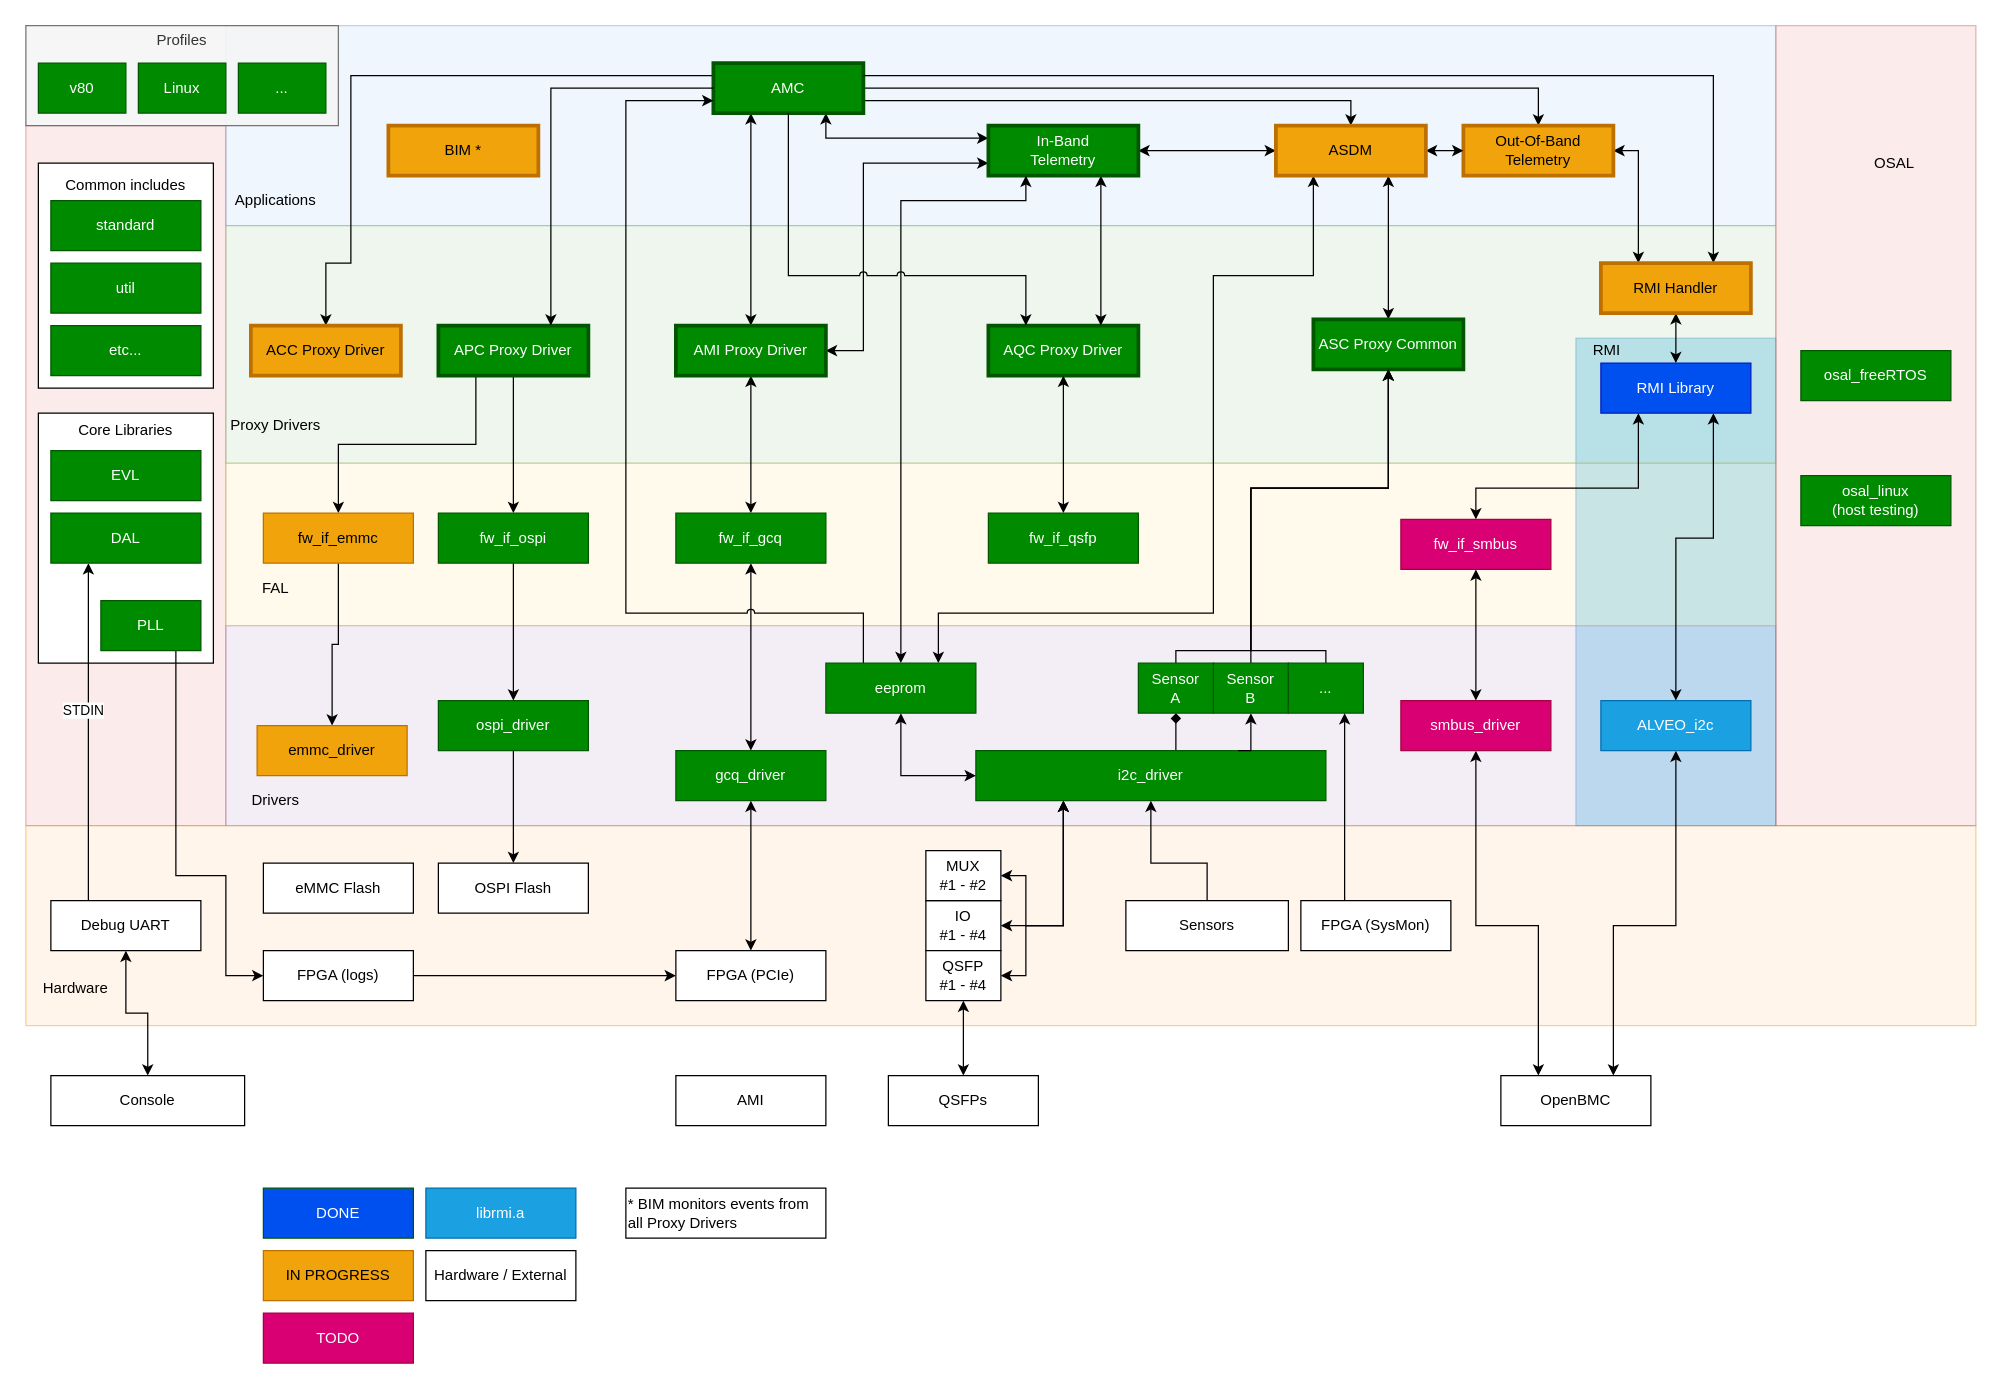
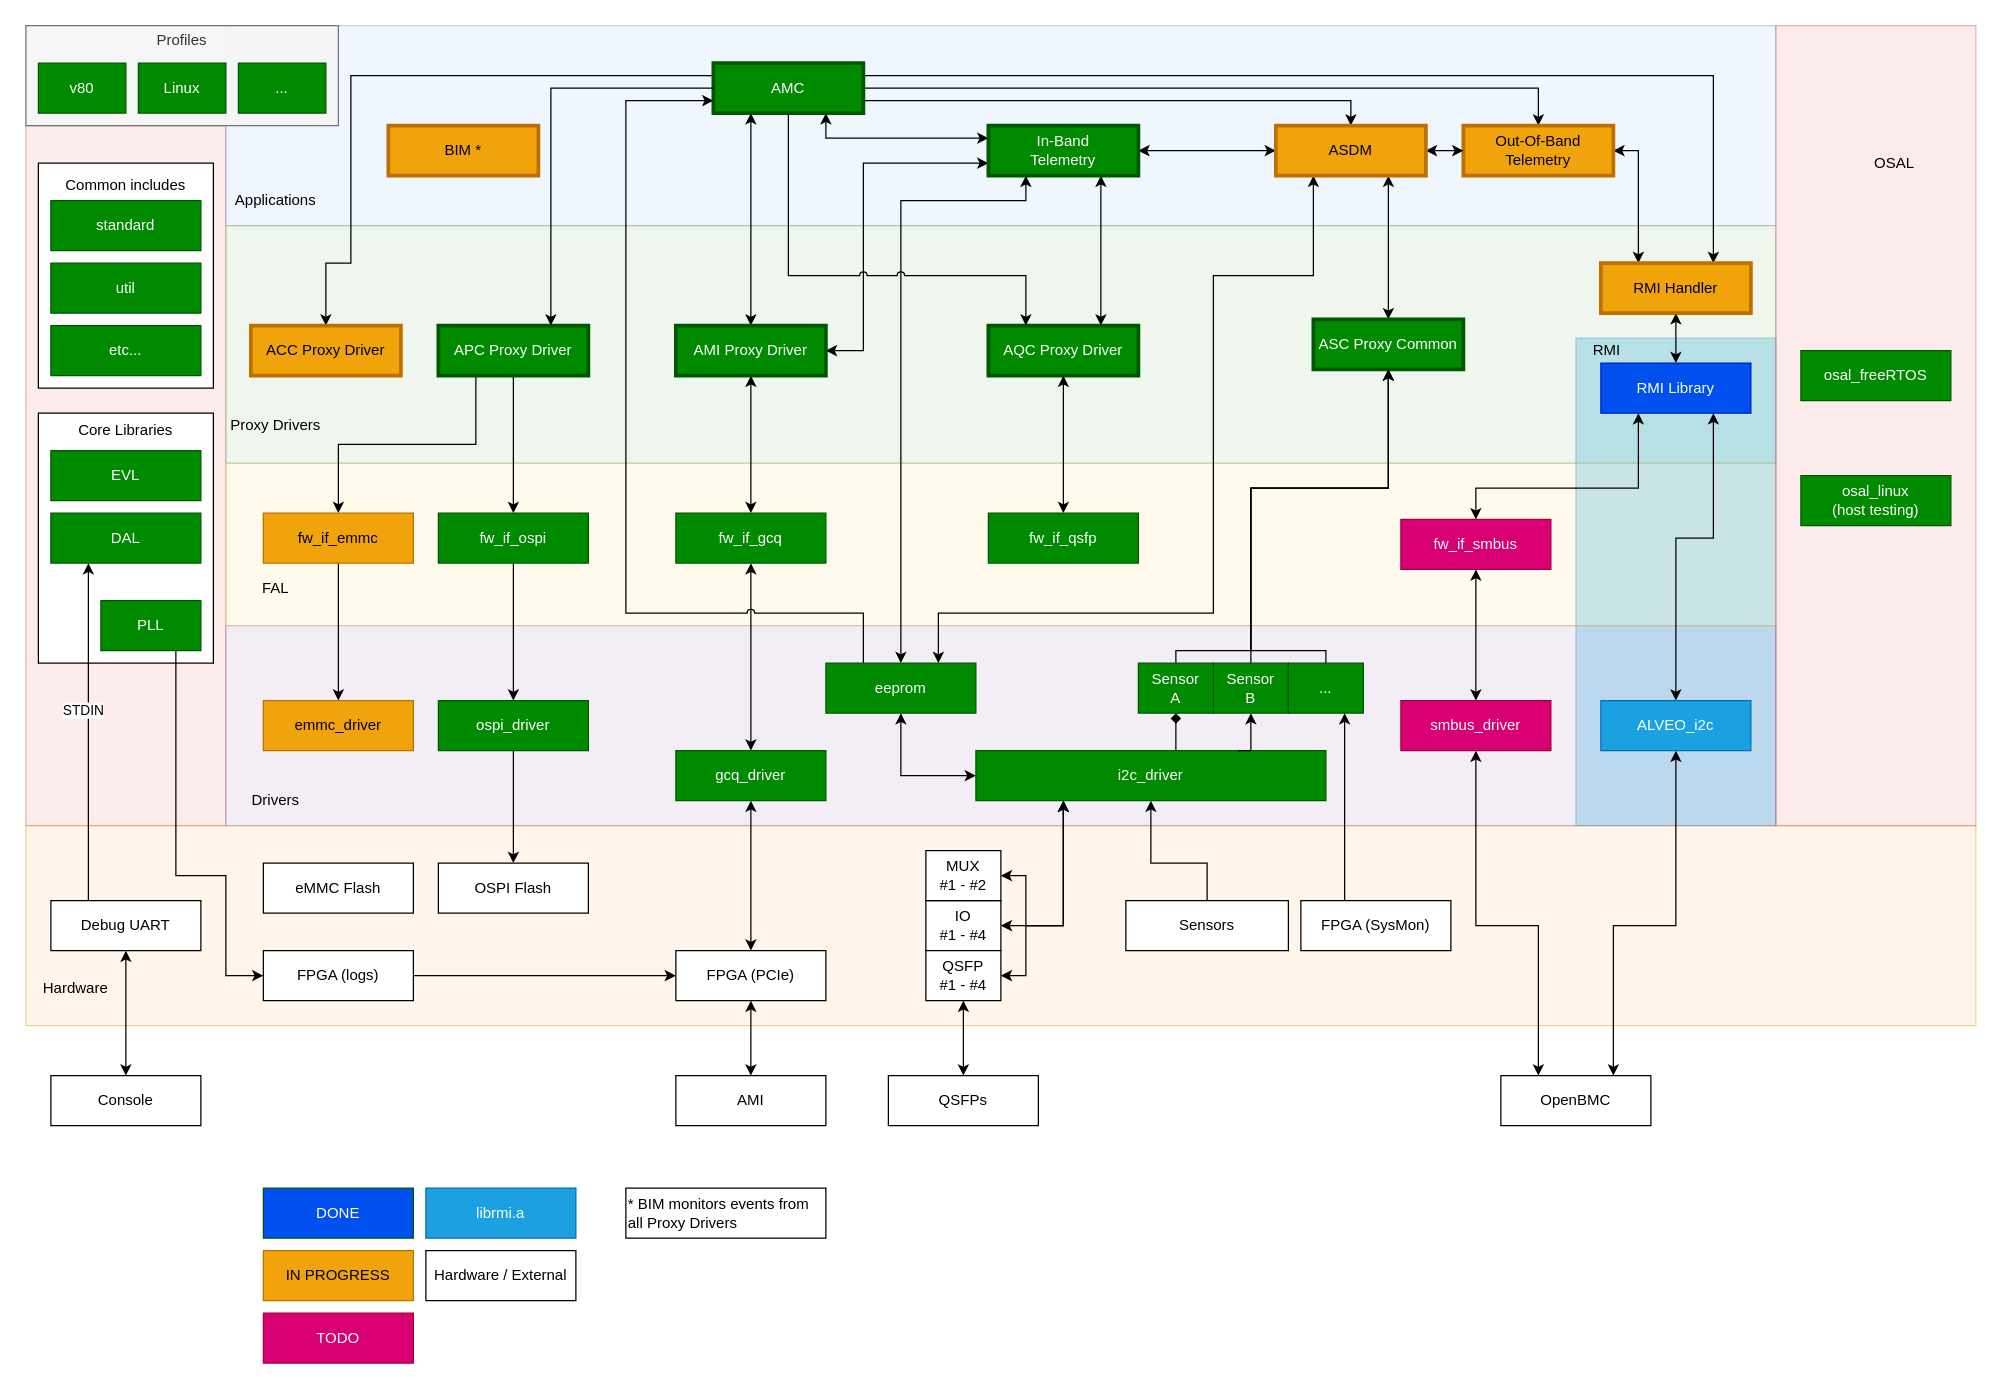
(332, 751) -> (338, 726)
none -> (751, 1038)
(148, 1101) -> (126, 1101)
